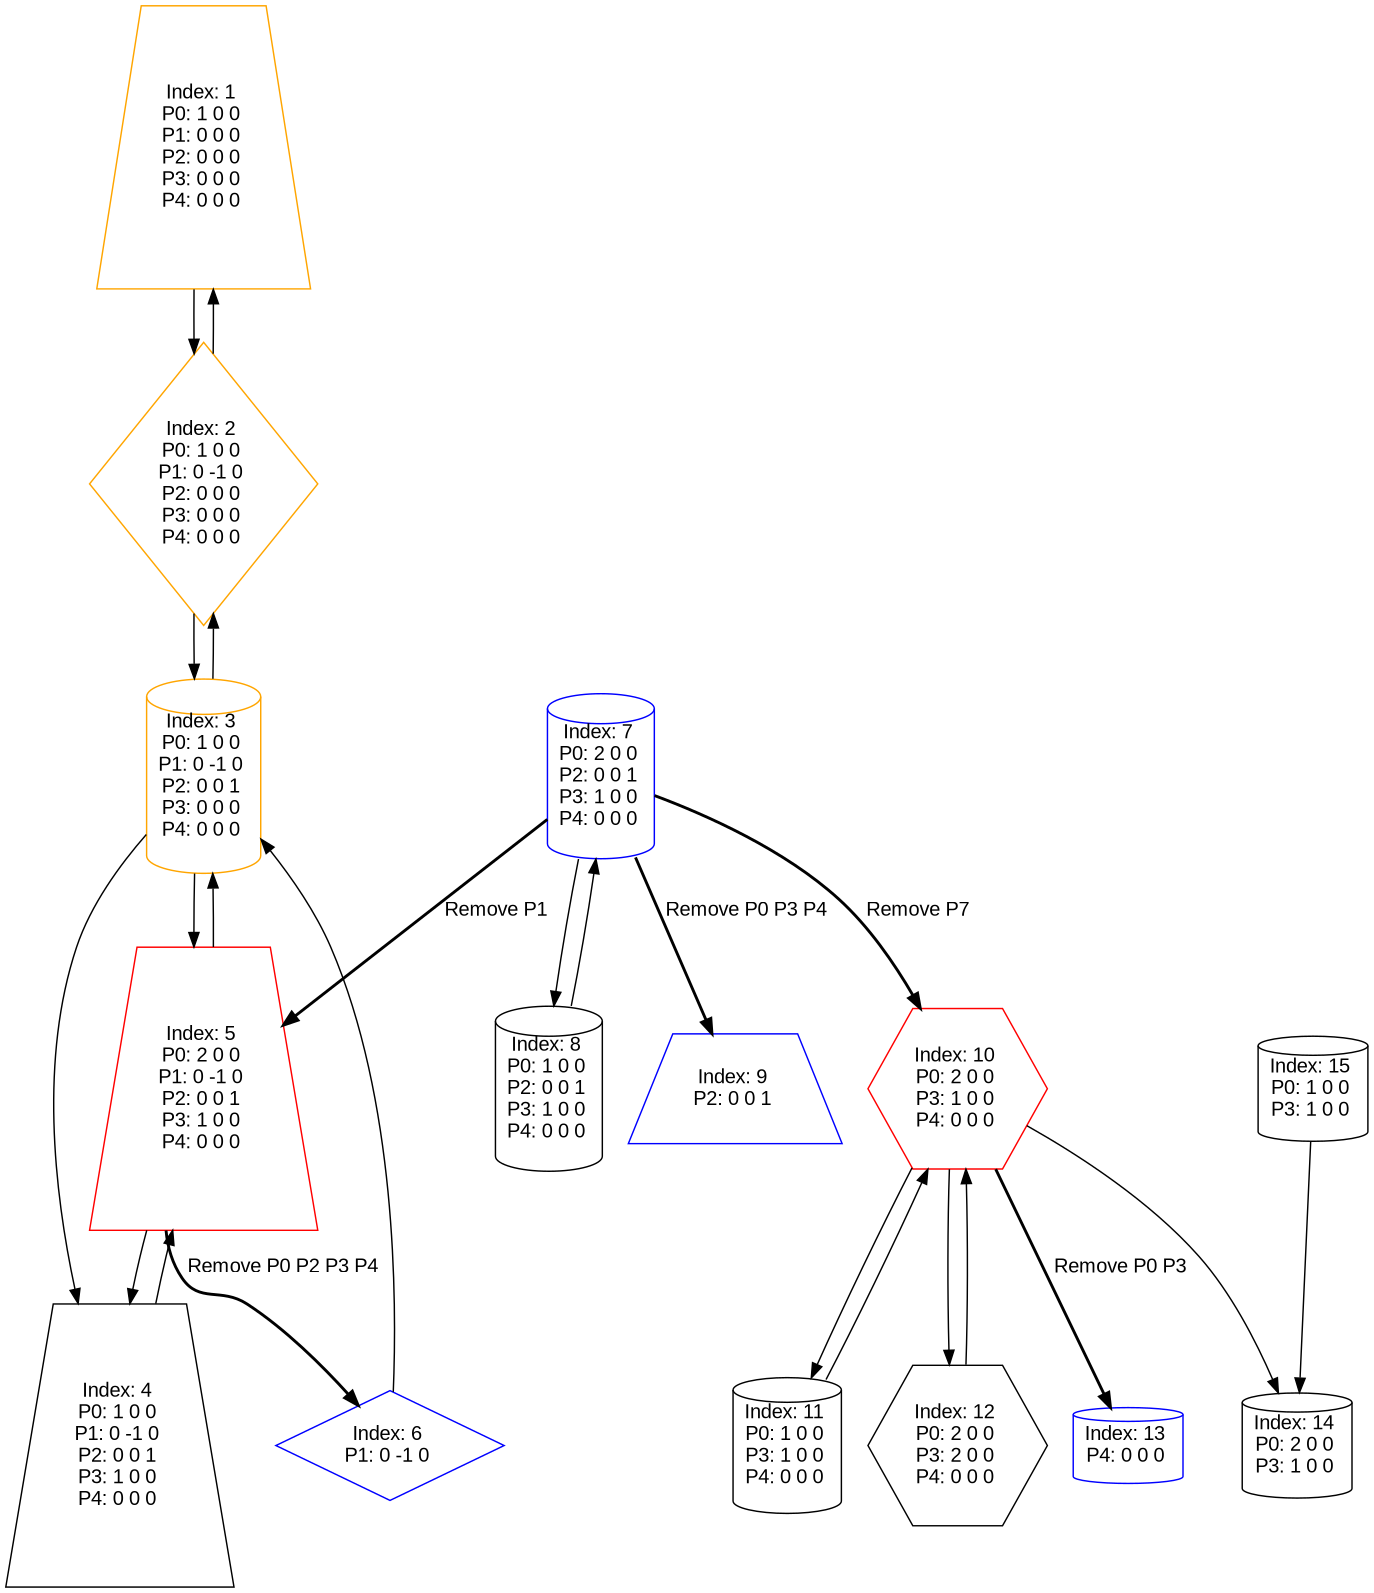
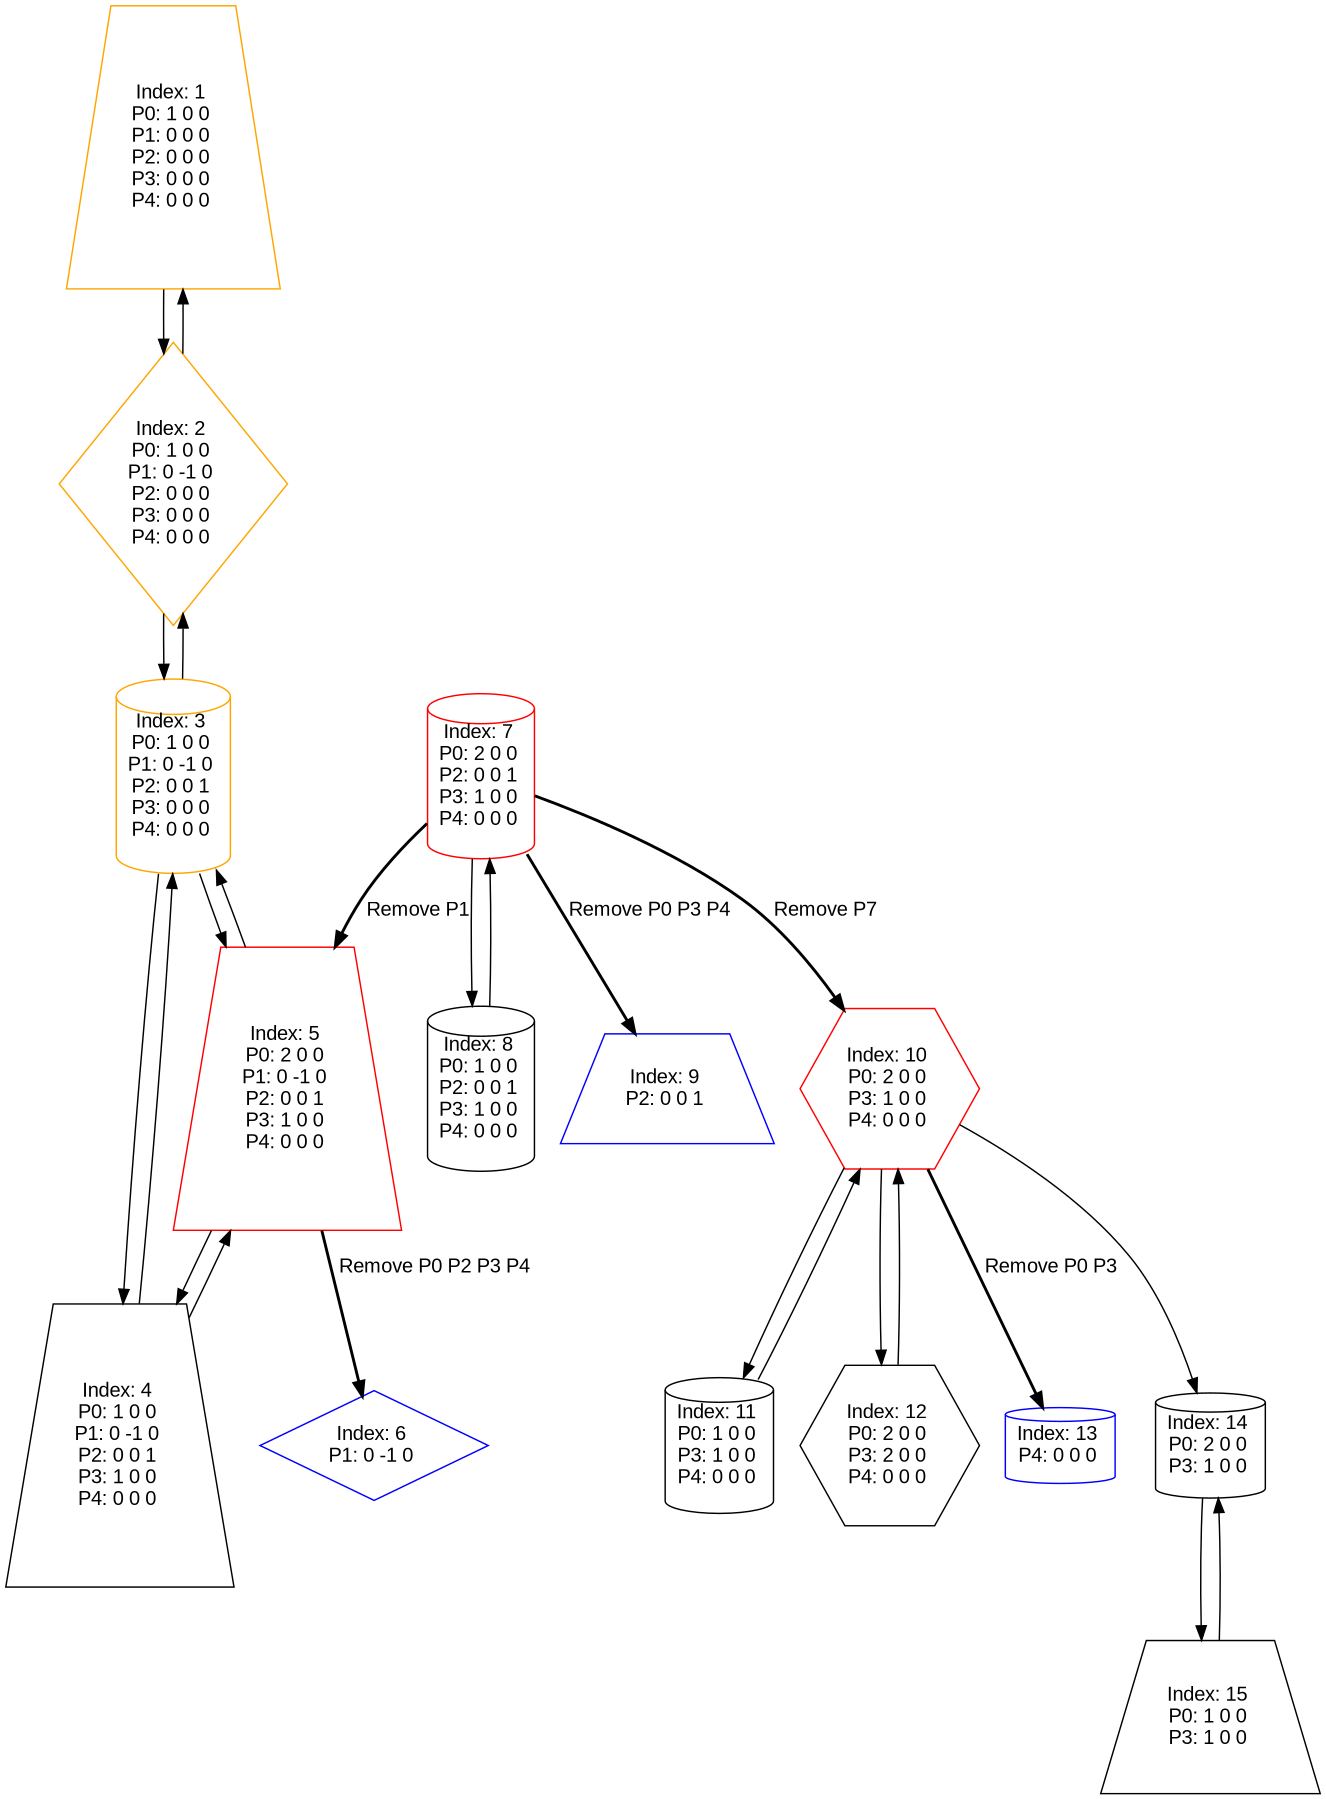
(601, 776) -> (481, 776)
(1313, 1089) -> (1210, 1717)
(376, 1110) -> (158, 1096)
none -> (1201, 1562)
